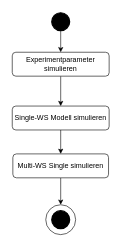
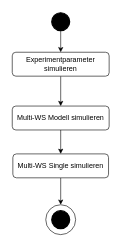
(61, 118) -> (61, 118)
